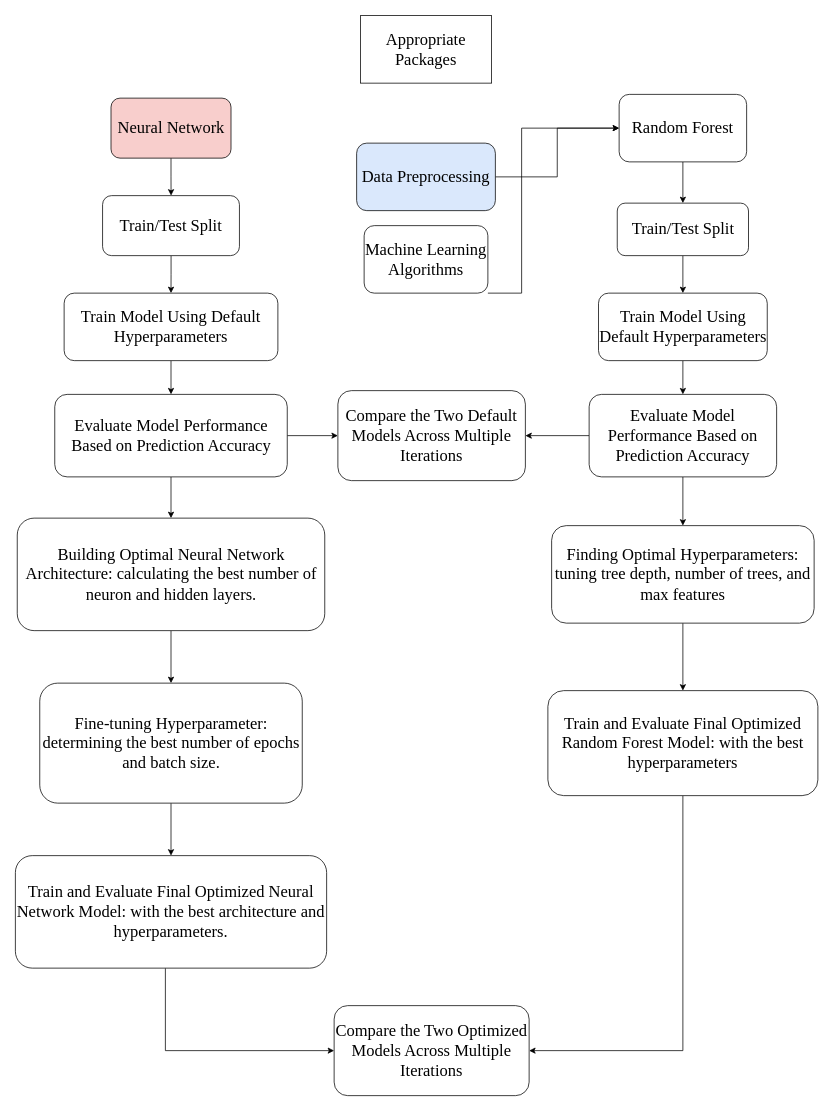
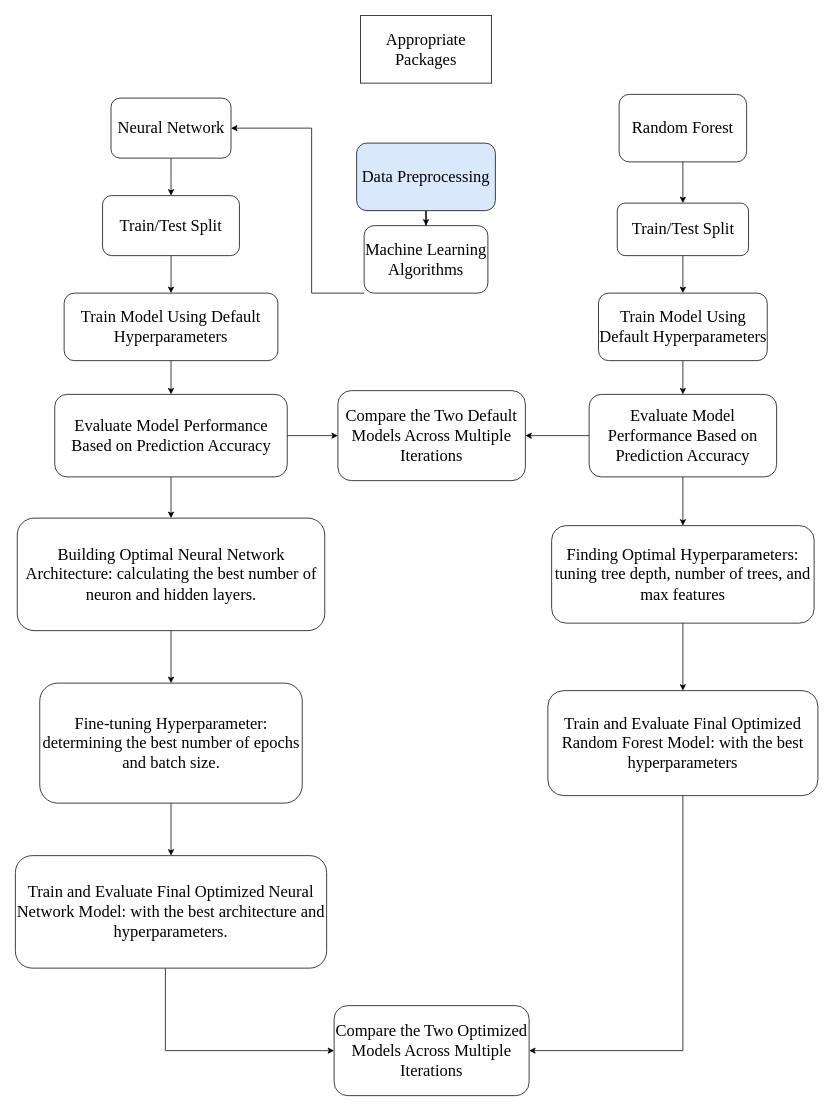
(171, 128) -> (171, 128)
(550, 177) -> (426, 220)
none -> (312, 210)
(522, 211) -> none
